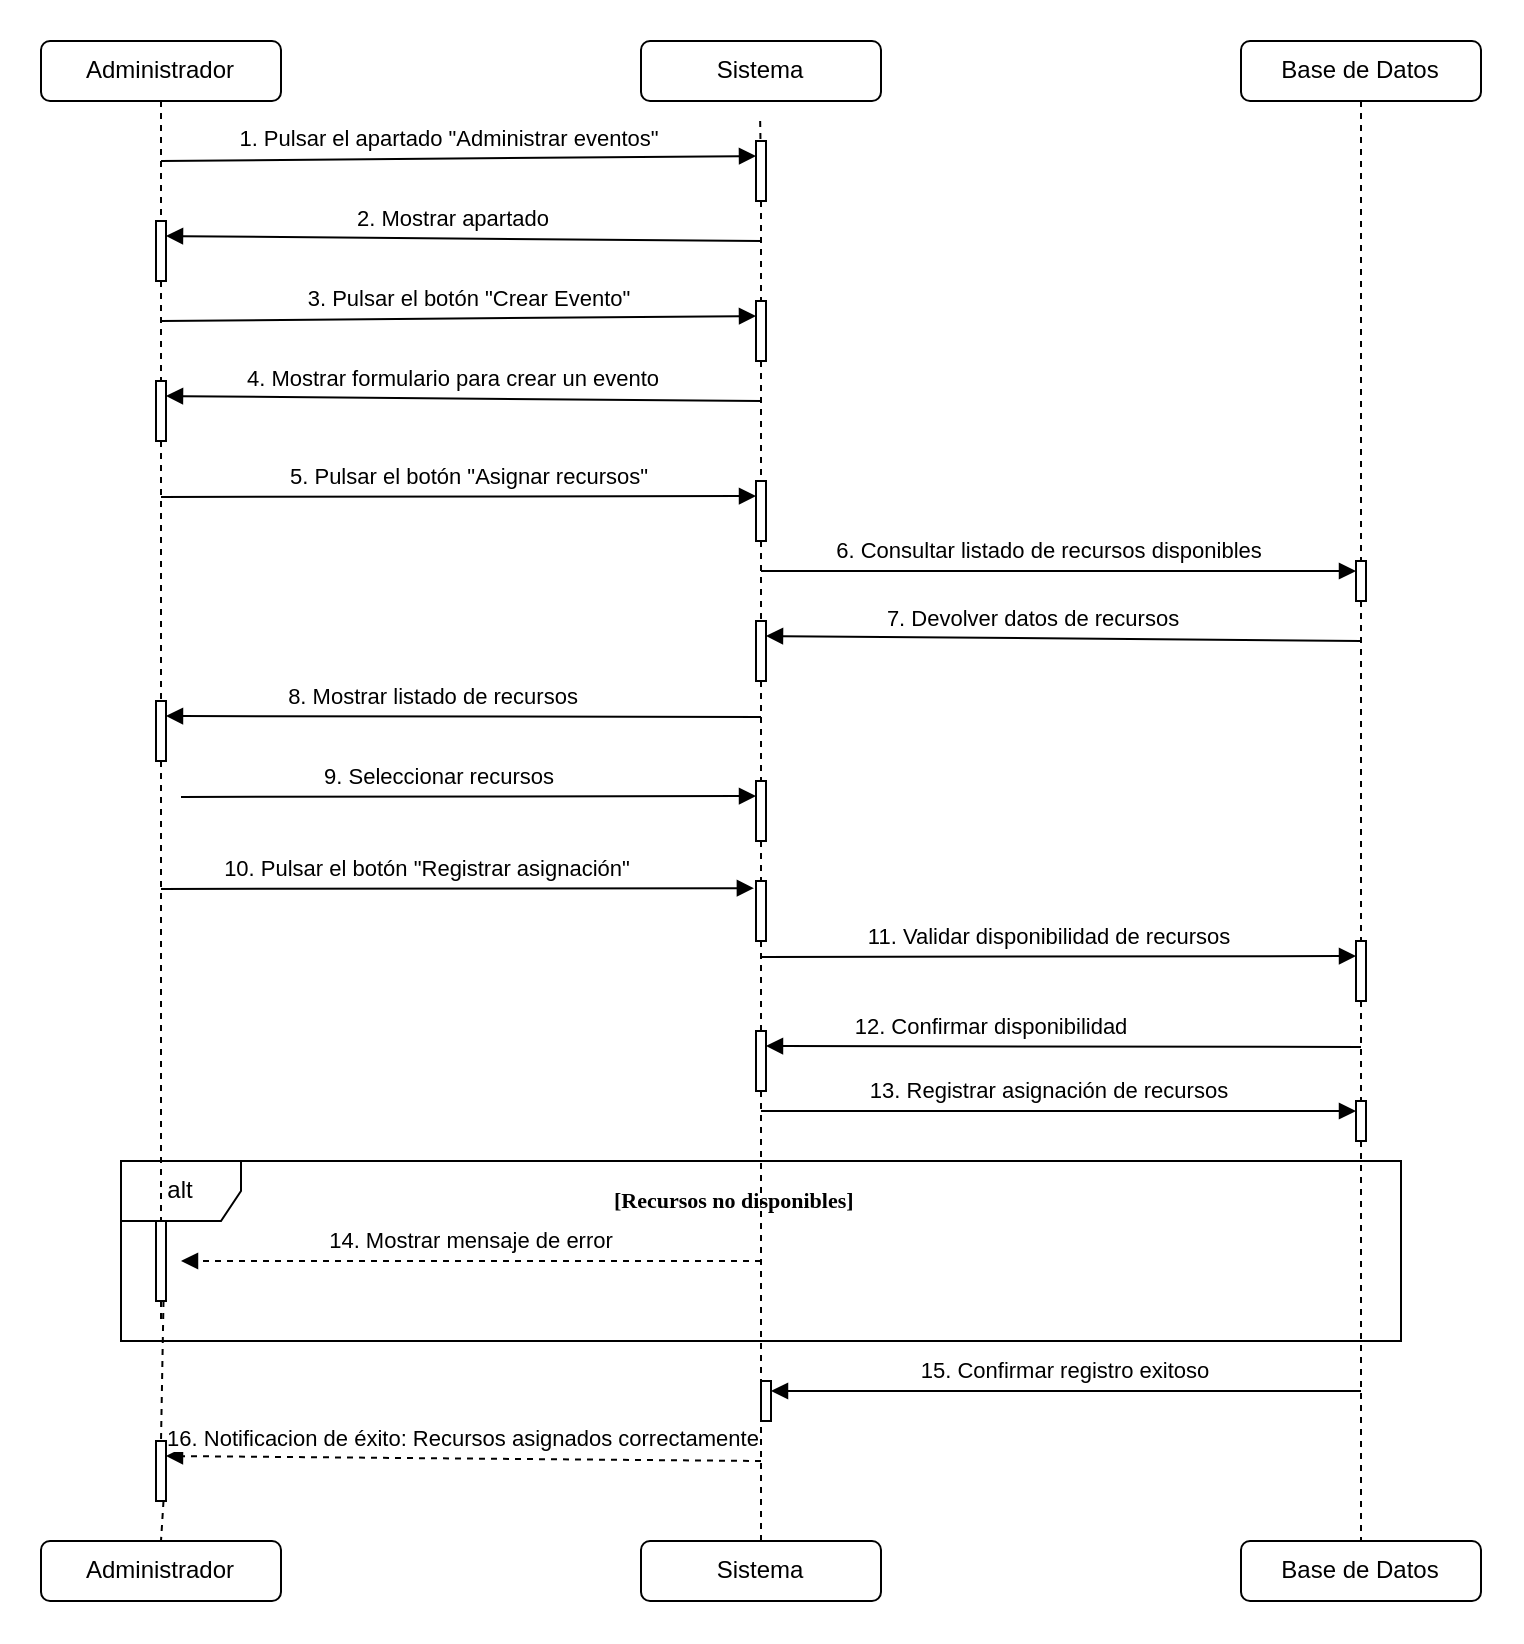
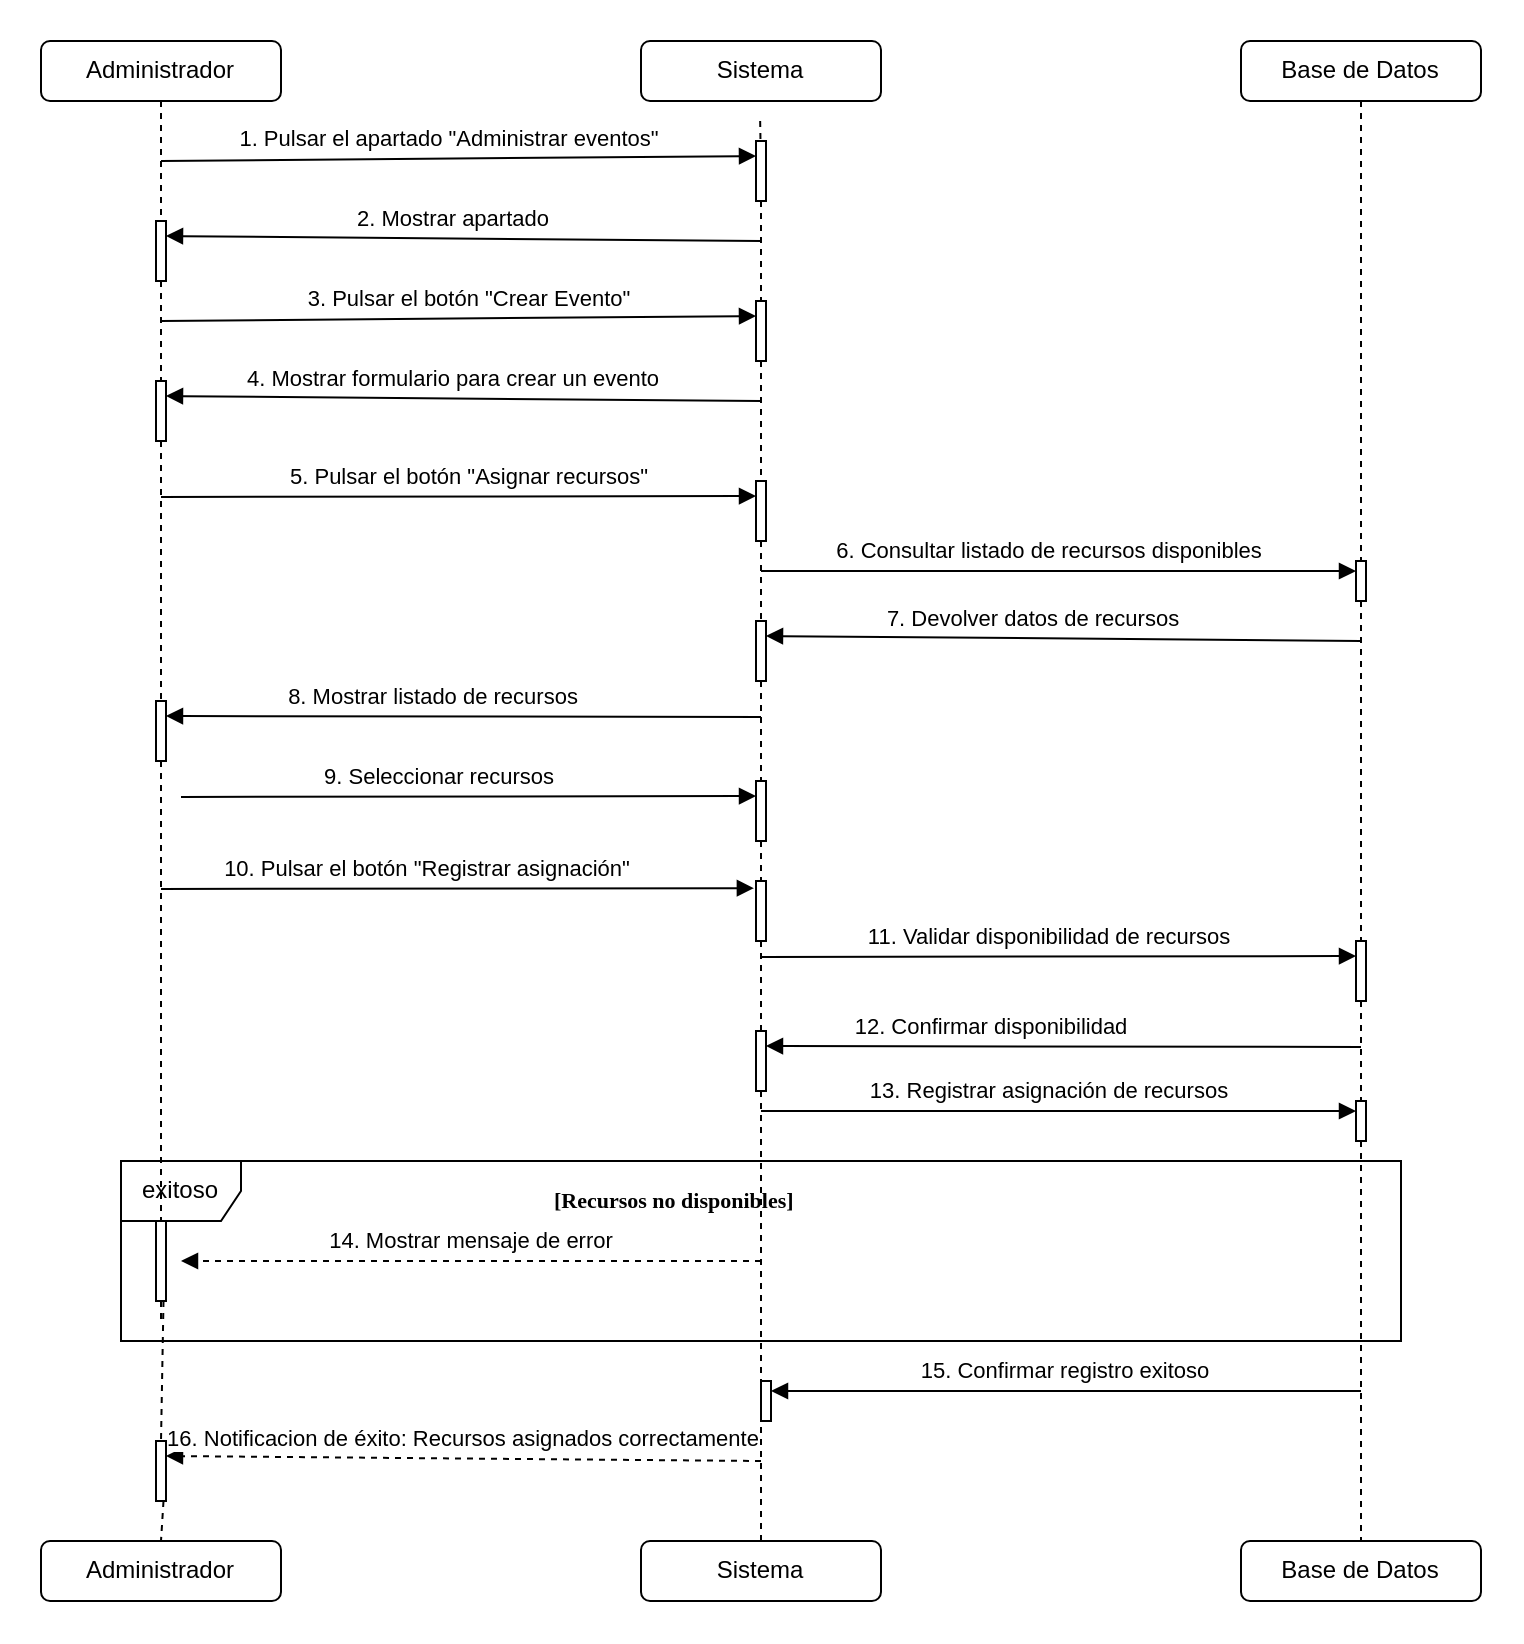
(181, 1191) -> (181, 1191)
(781, 1201) -> (721, 1201)
